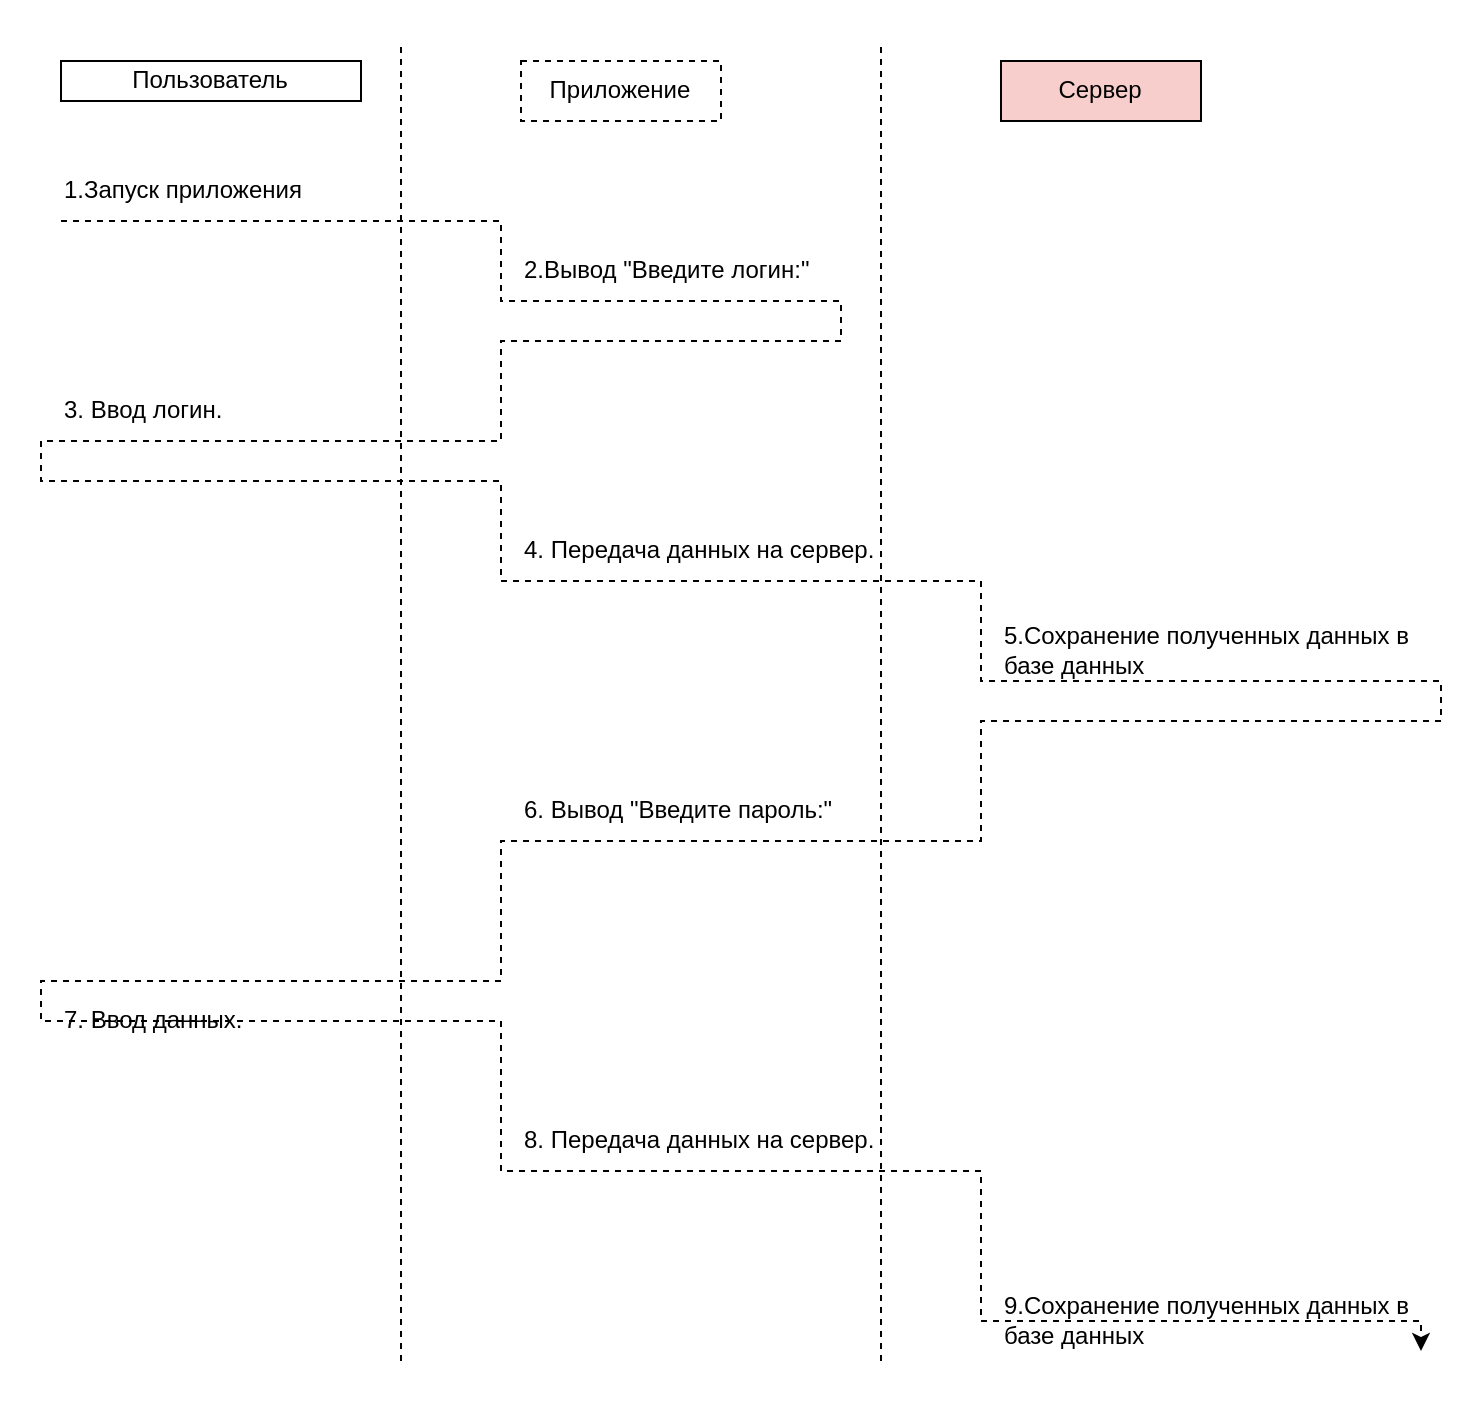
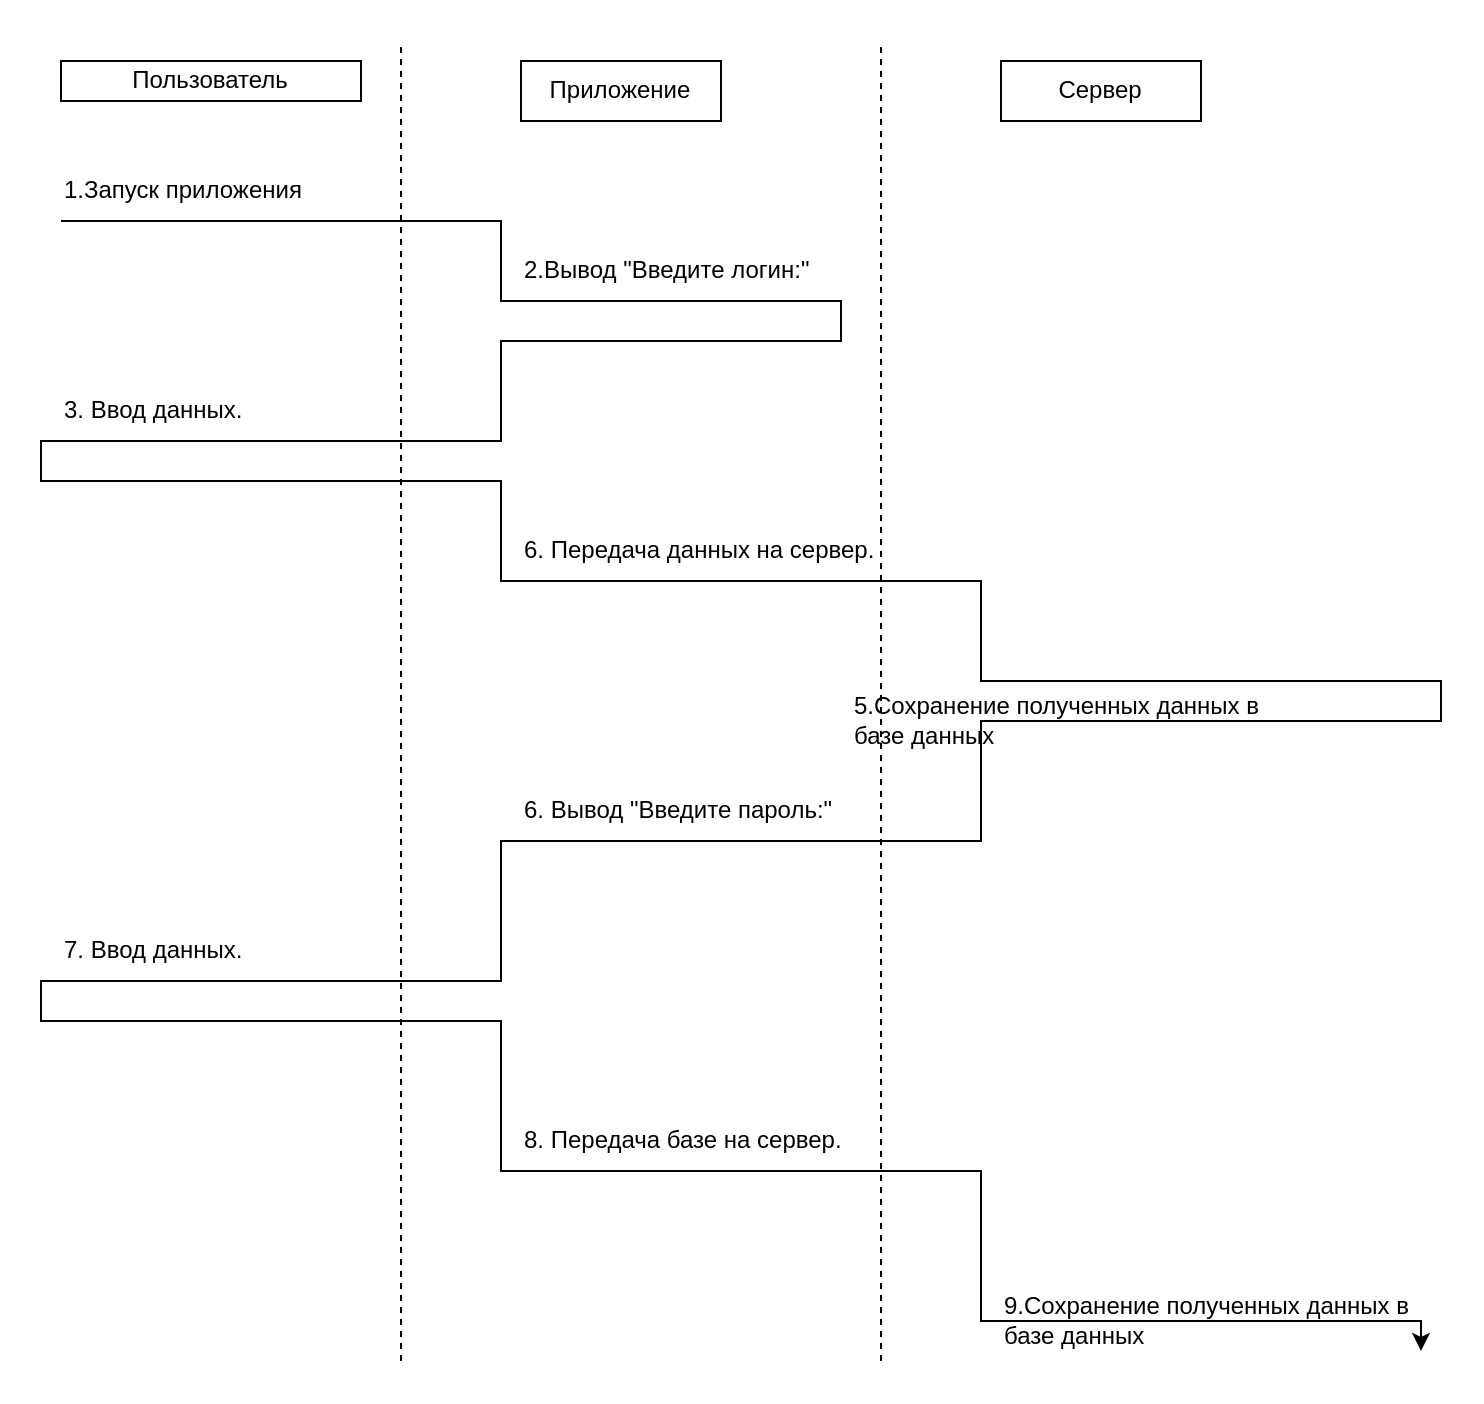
(621, 91) -> (621, 91)
(1101, 91) -> (1101, 91)
(147, 411) -> (153, 411)
(701, 551) -> (701, 551)
(1211, 651) -> (1061, 721)
(877, 841) -> (877, 841)
(271, 1021) -> (271, 951)
(701, 1141) -> (688, 1141)
